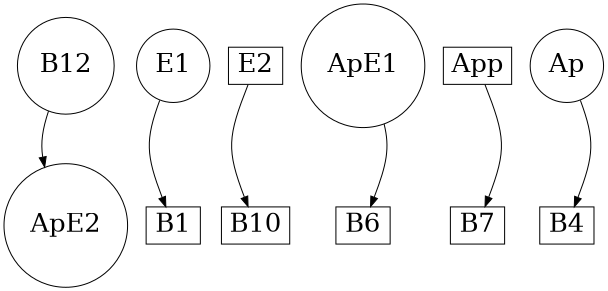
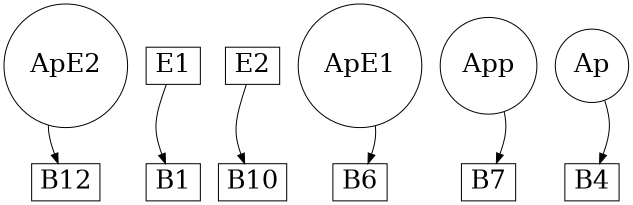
(66, 66) -> (66, 182)
(173, 66) -> (173, 66)
(478, 66) -> (489, 66)
(43, 134) -> (50, 140)
